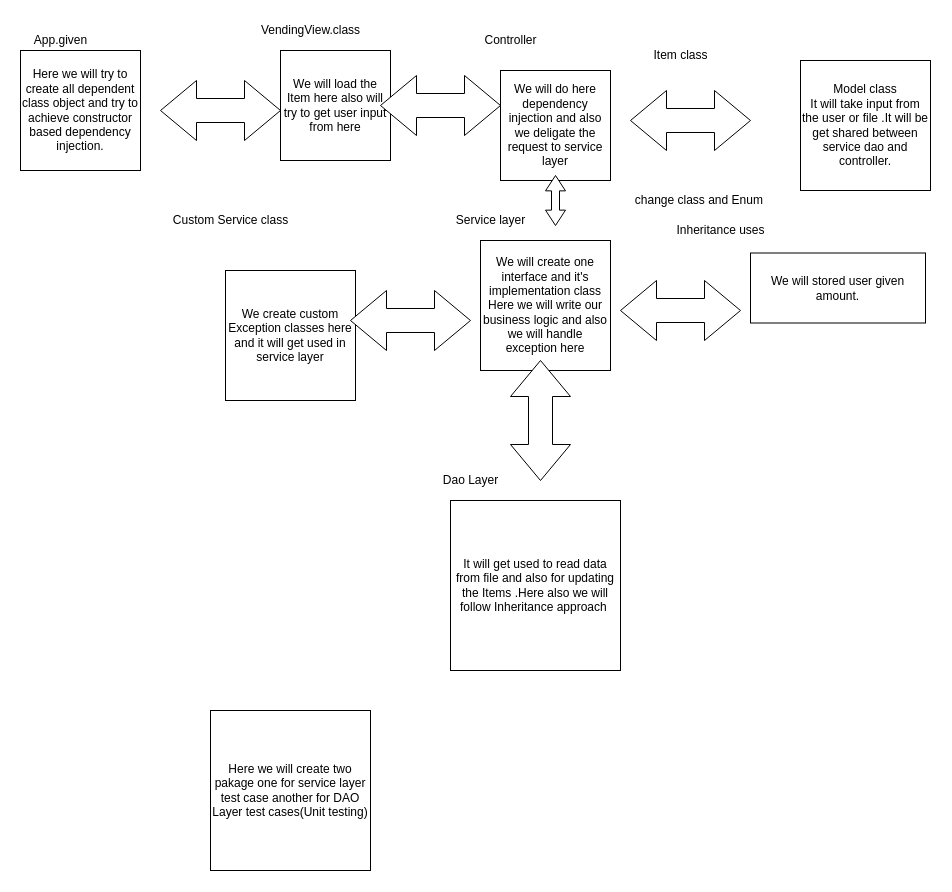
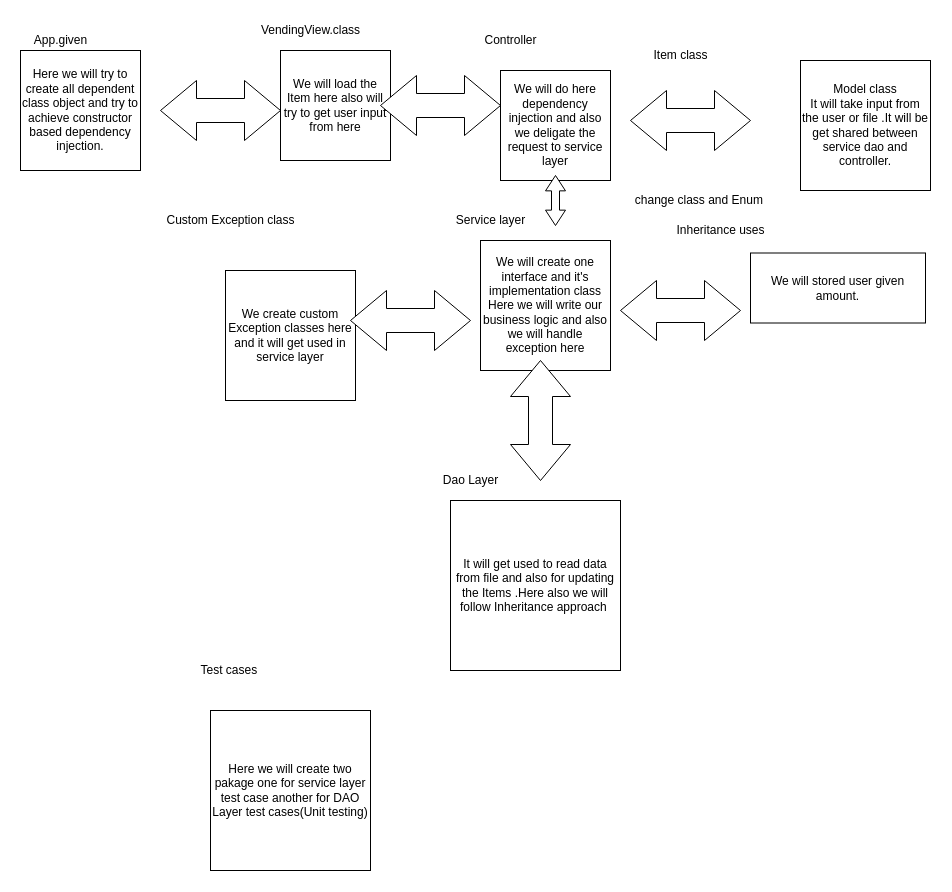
(231, 221) -> (231, 221)
none -> (231, 671)
